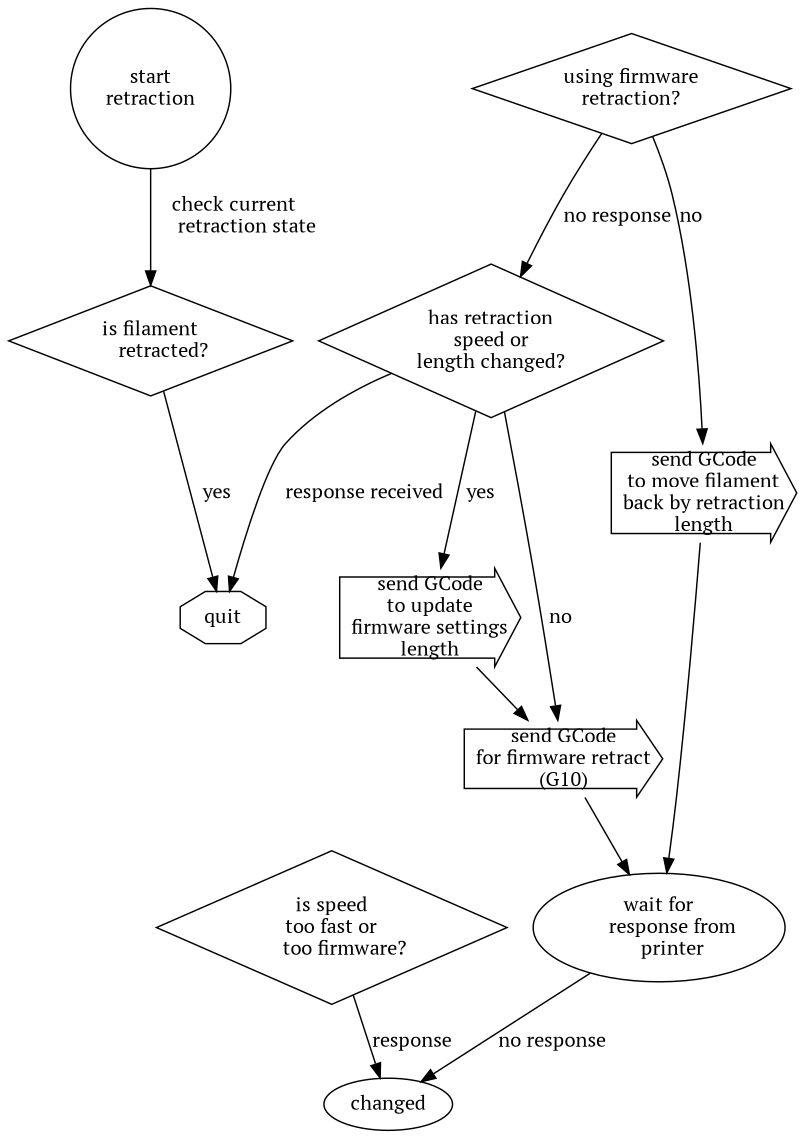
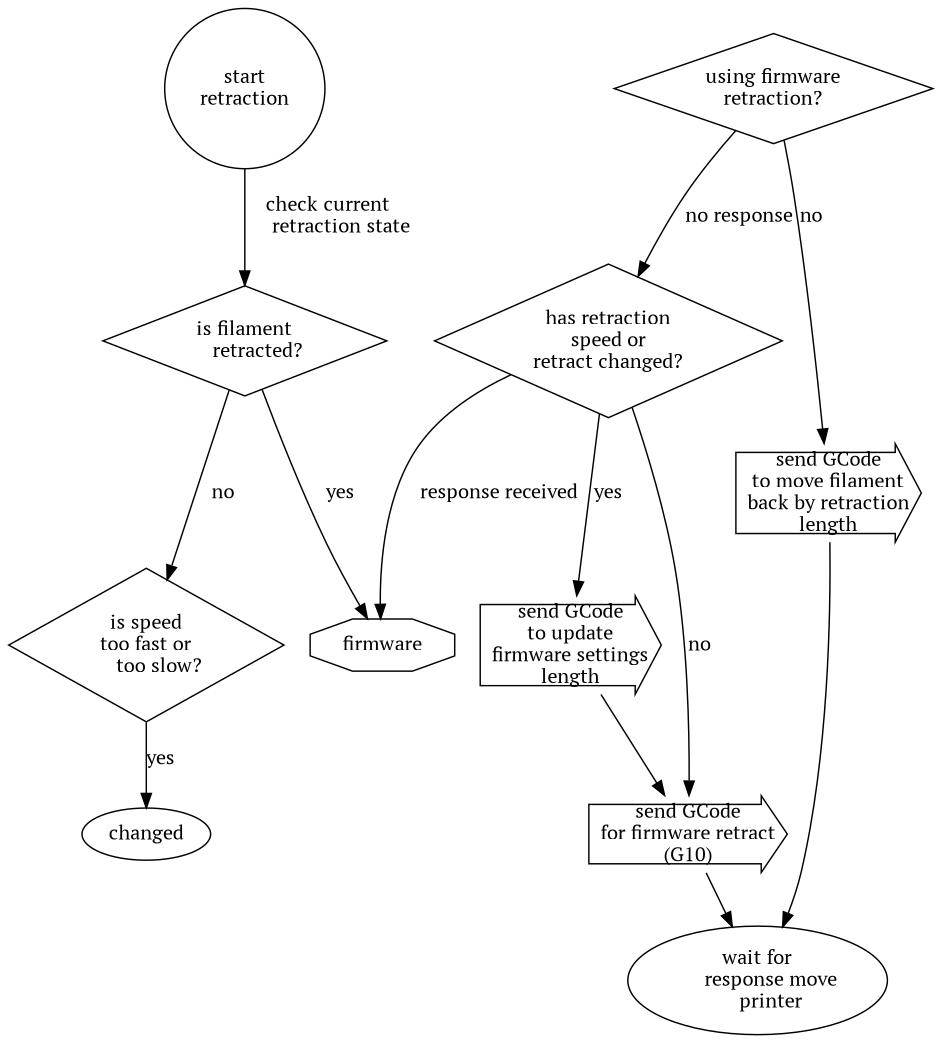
(491, 362) -> (608, 362)
none -> (201, 478)
(223, 618) -> (382, 645)
(659, 927) -> (758, 980)
(332, 949) -> (146, 666)
(512, 1024) -> none
(412, 1041) -> (161, 759)
